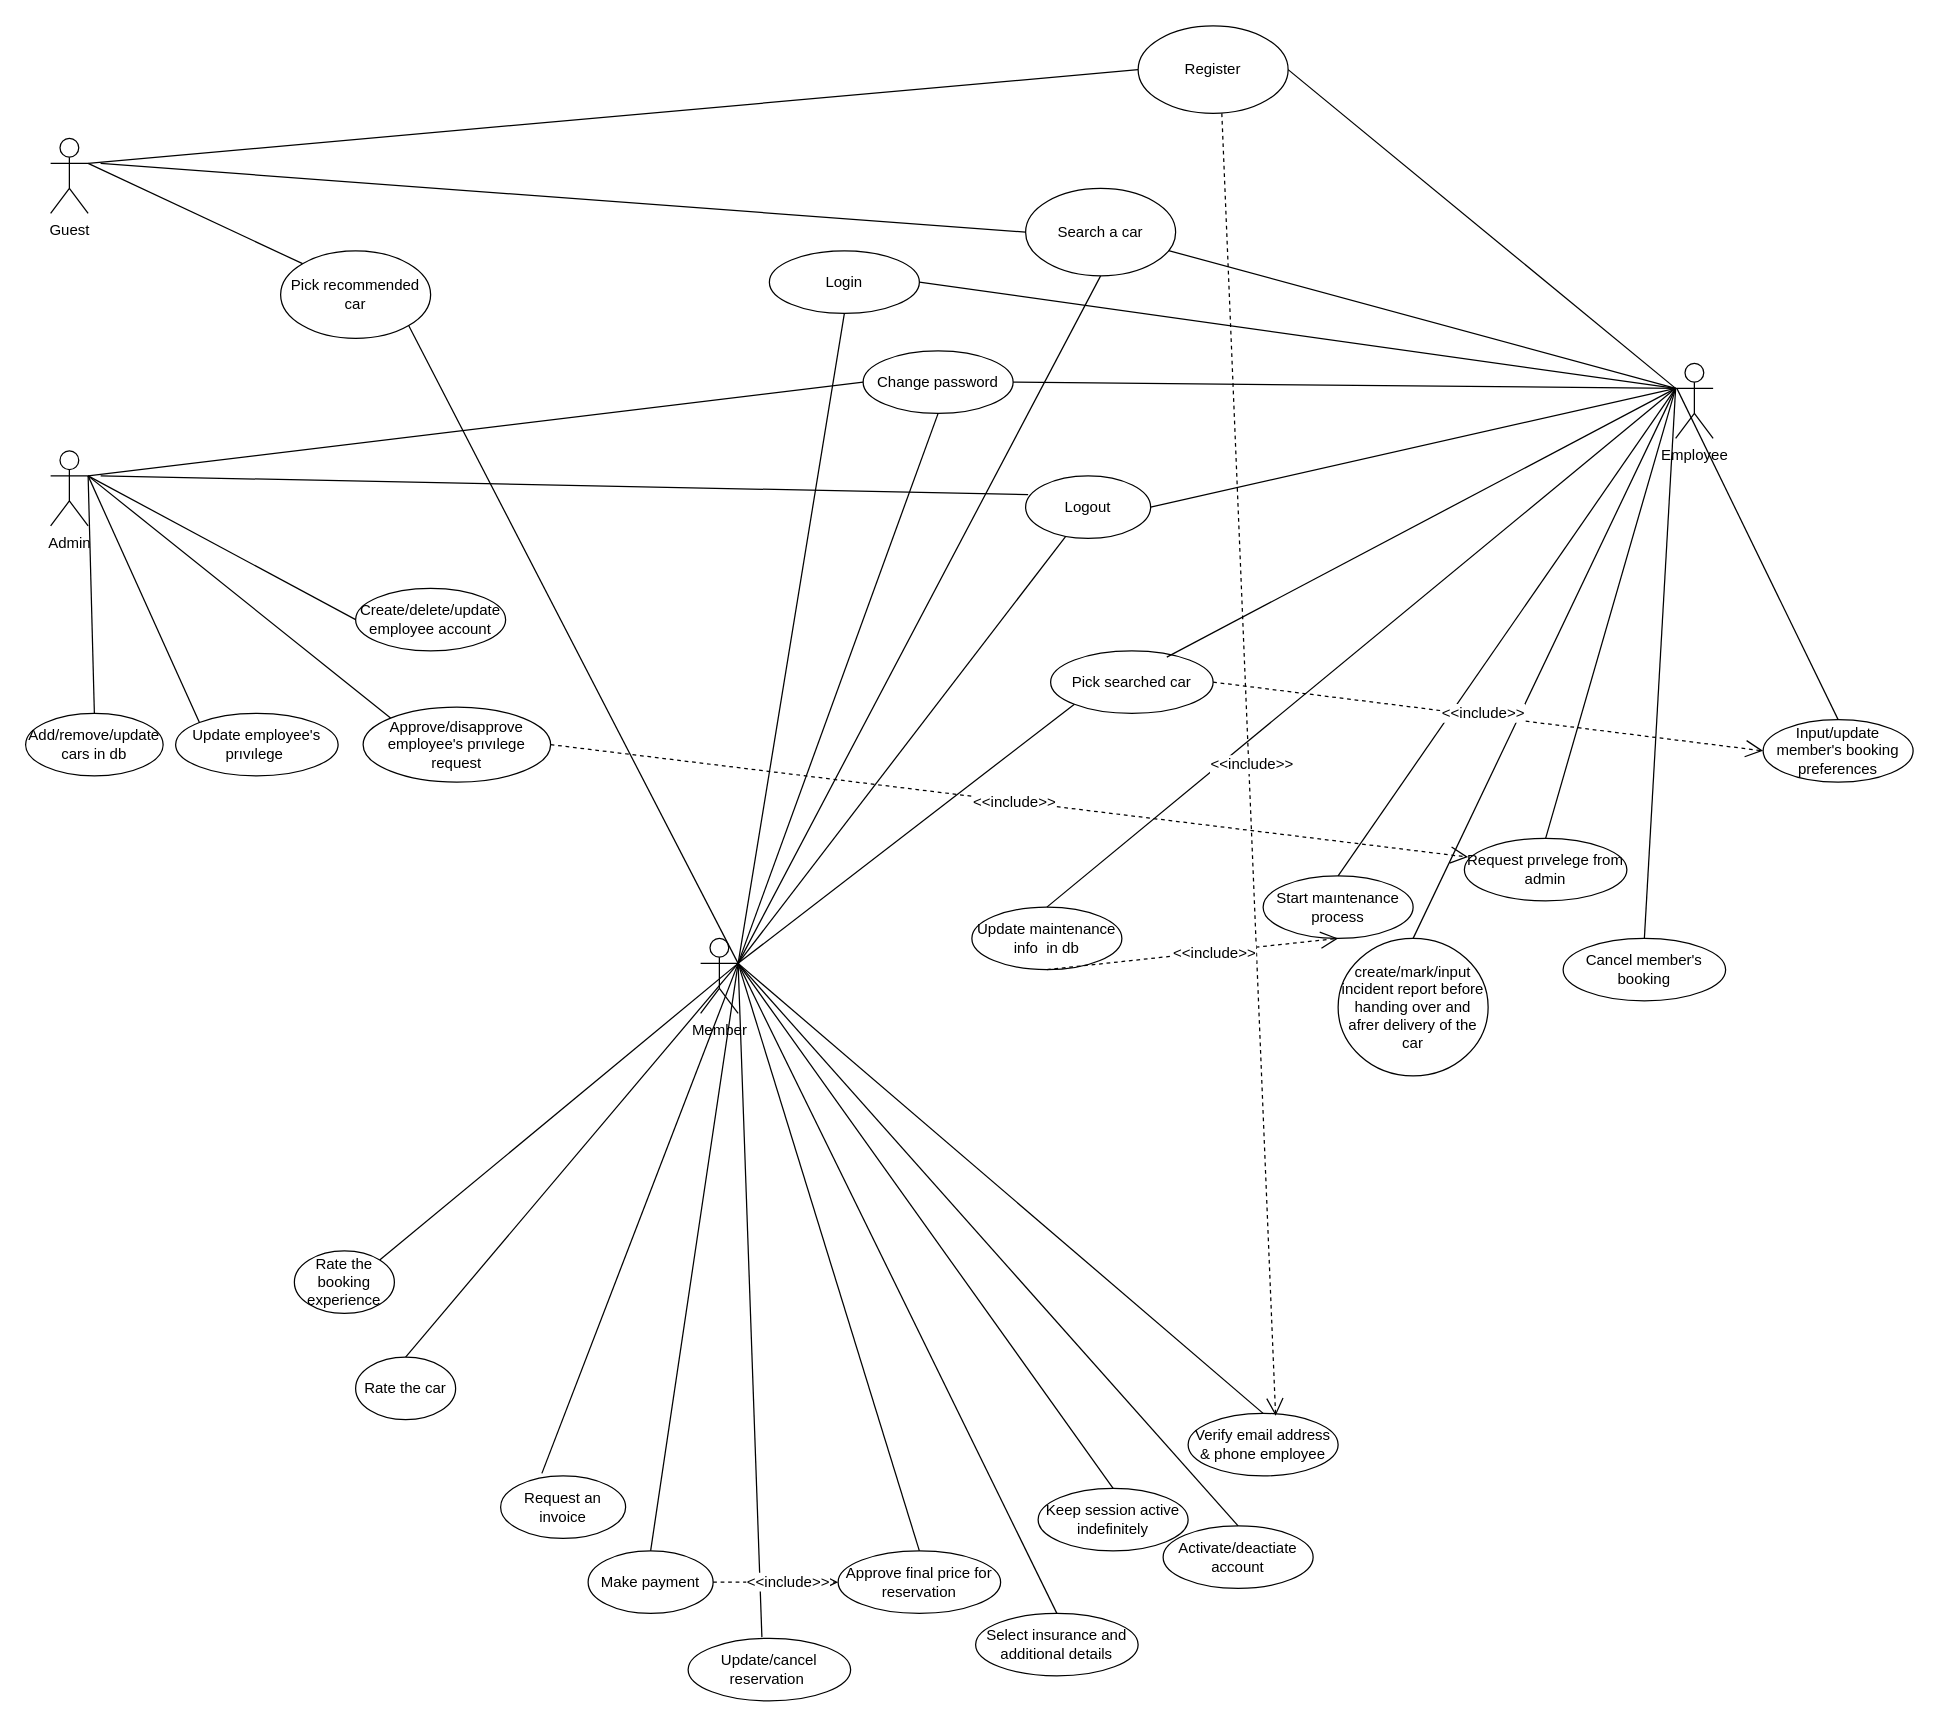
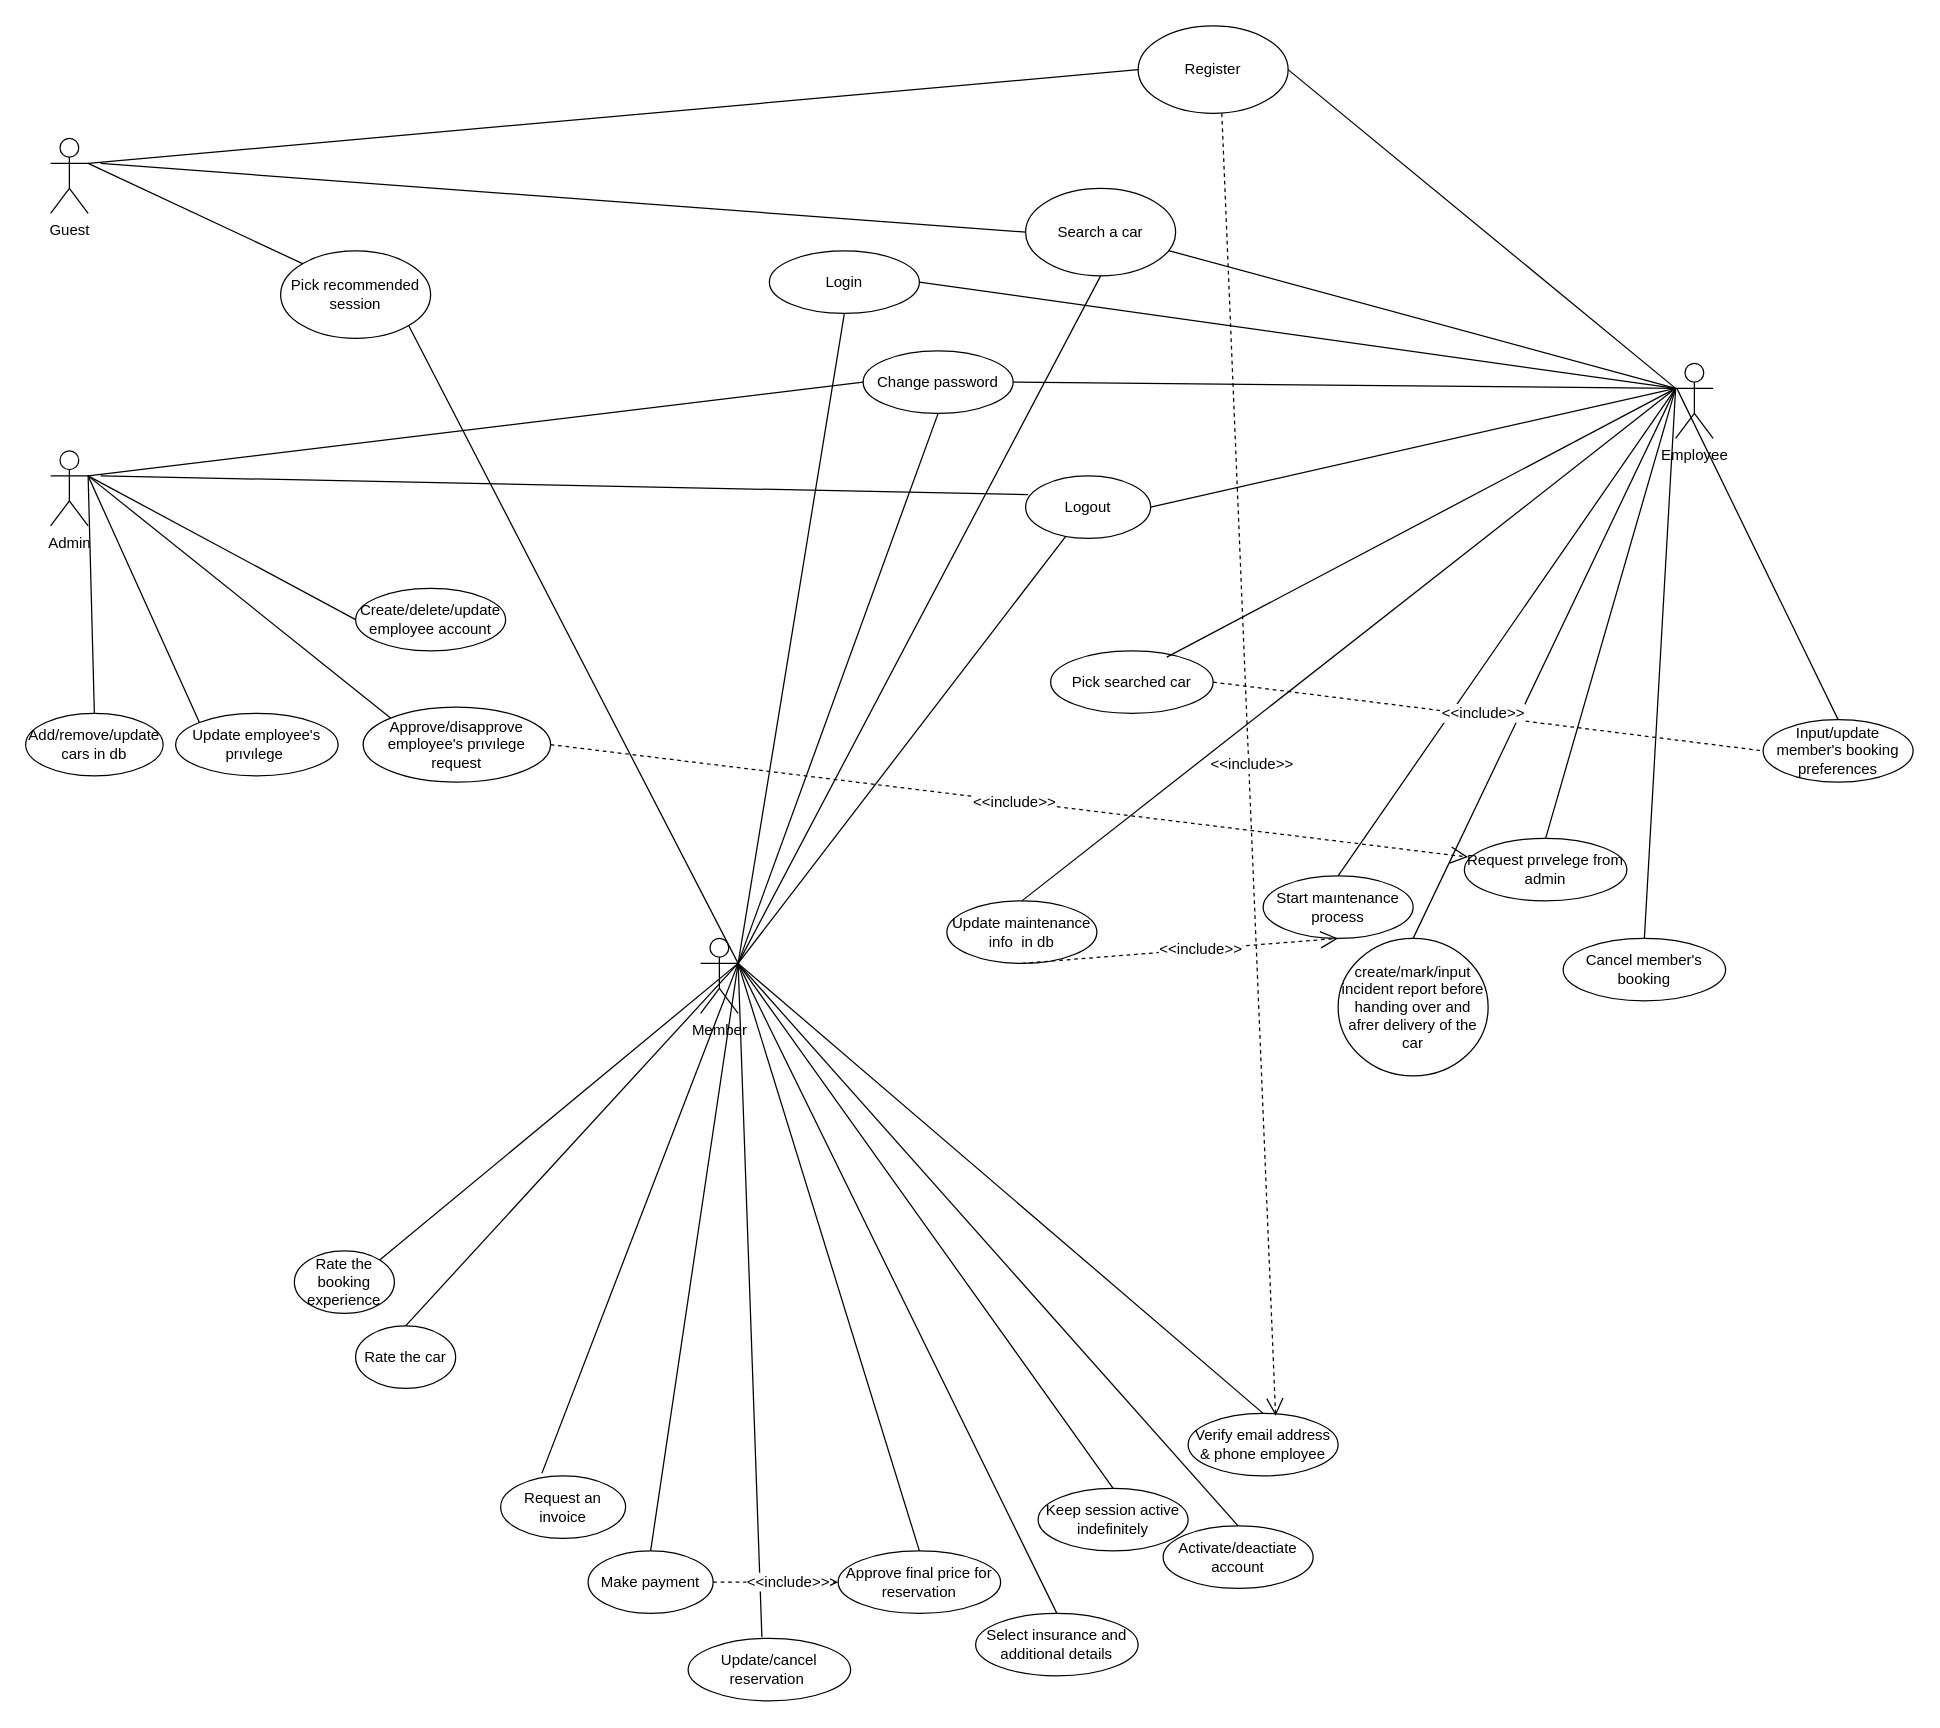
(356, 294) -> (356, 294)
(1757, 750) -> (1758, 750)
(910, 830) -> none
(1047, 938) -> (1022, 932)
(406, 1388) -> (406, 1357)
